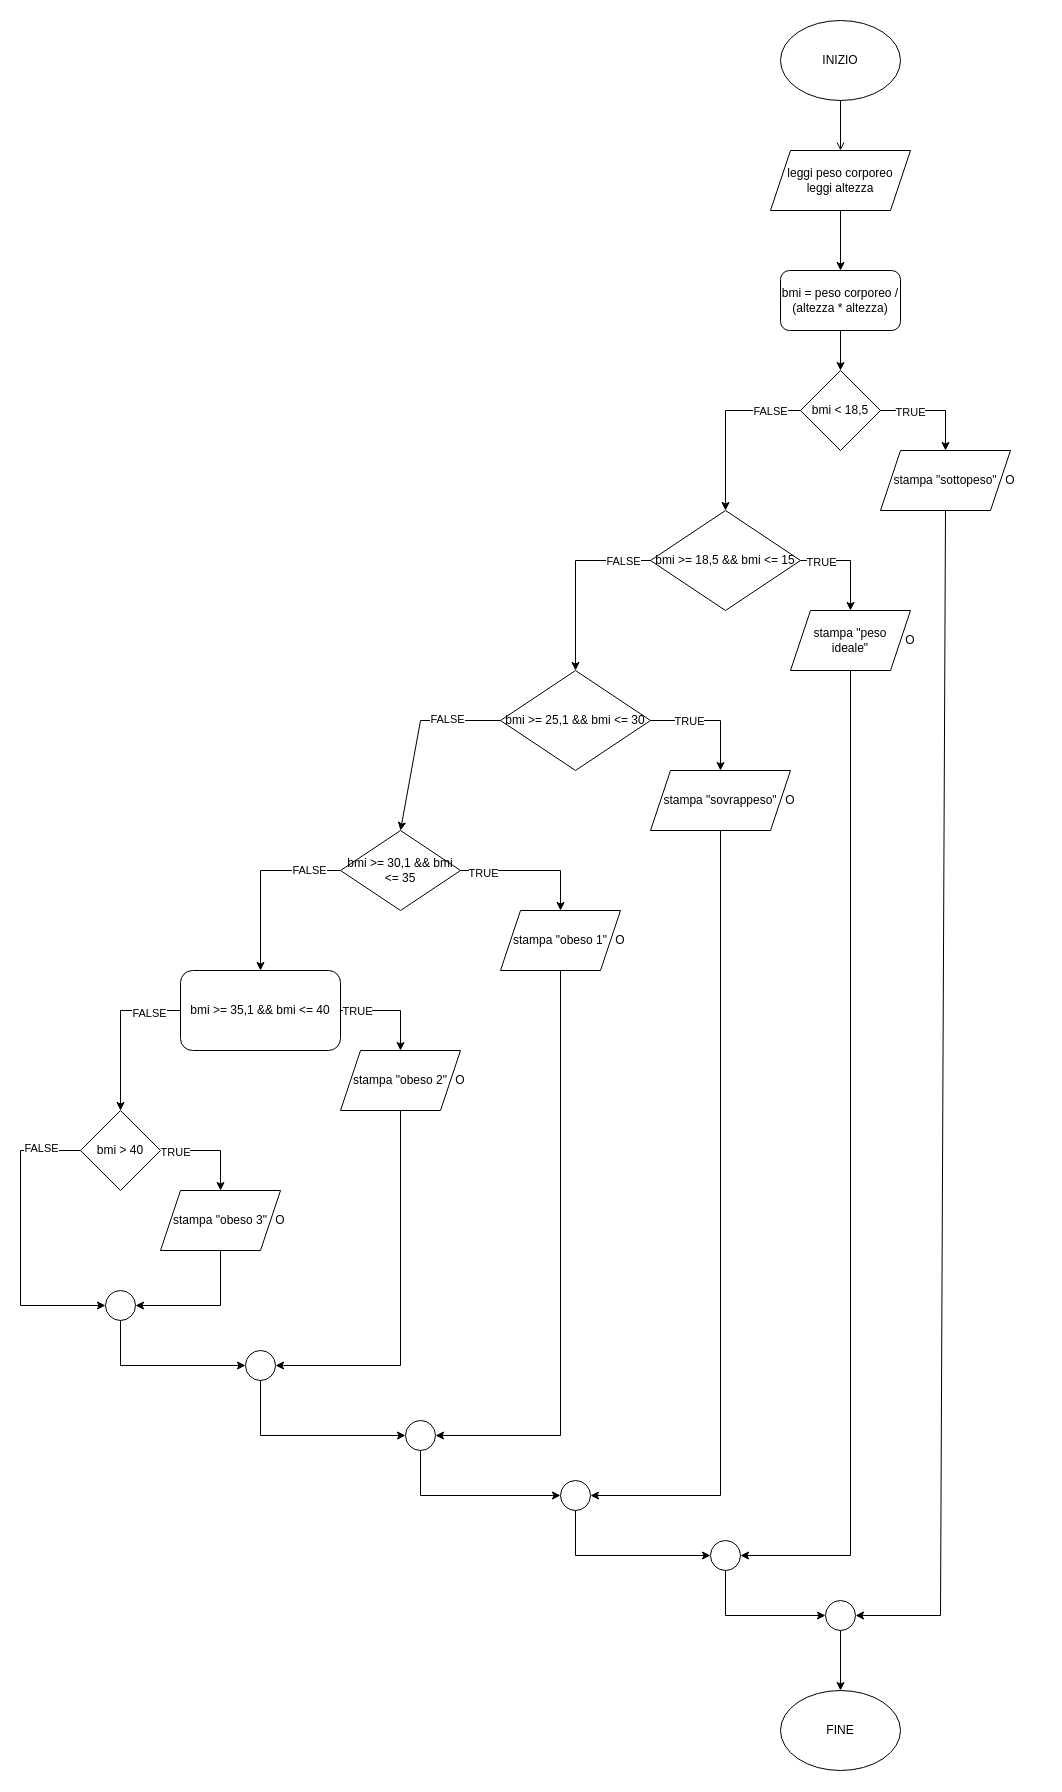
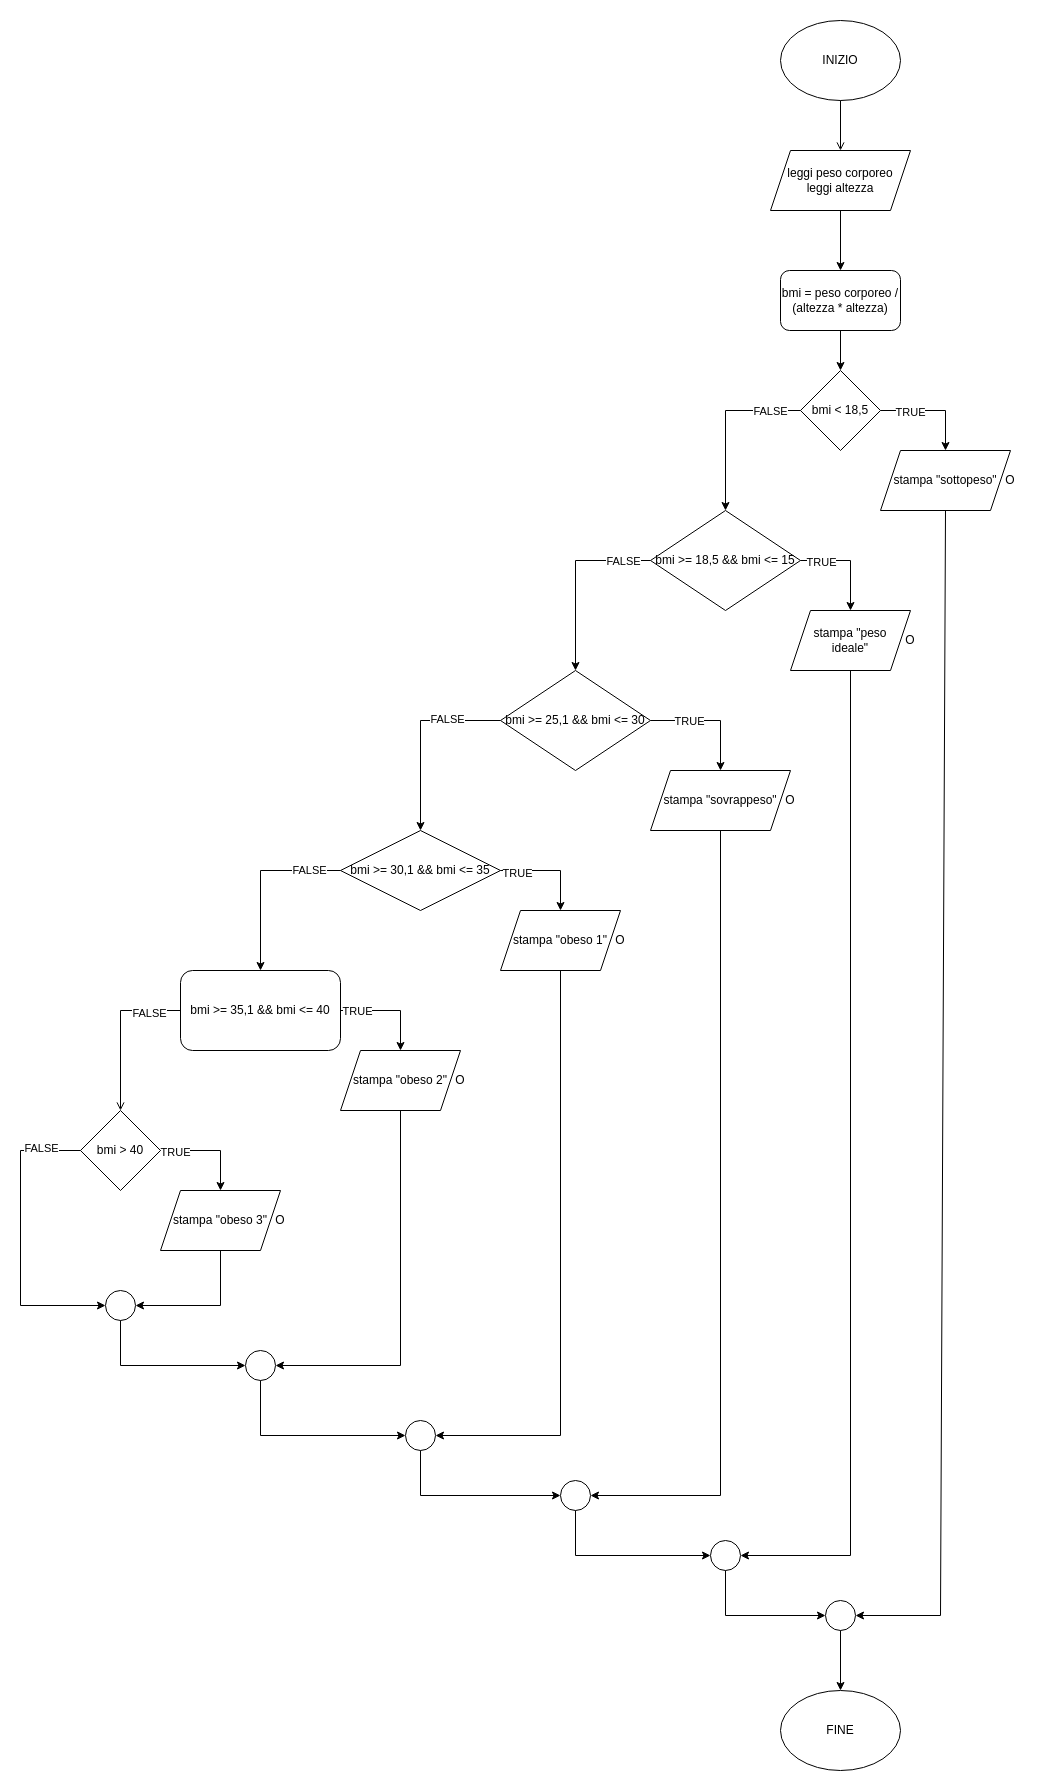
(401, 871) -> (421, 871)
(121, 1102) -> (121, 1104)
